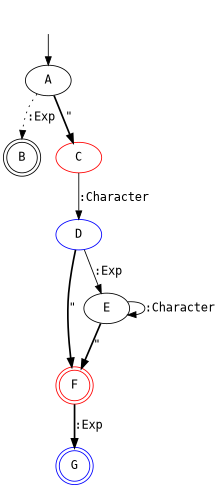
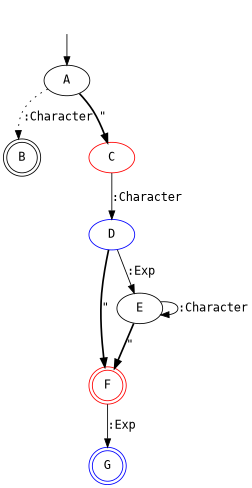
(42, 117) -> (58, 117)
(75, 421) -> (108, 421)
